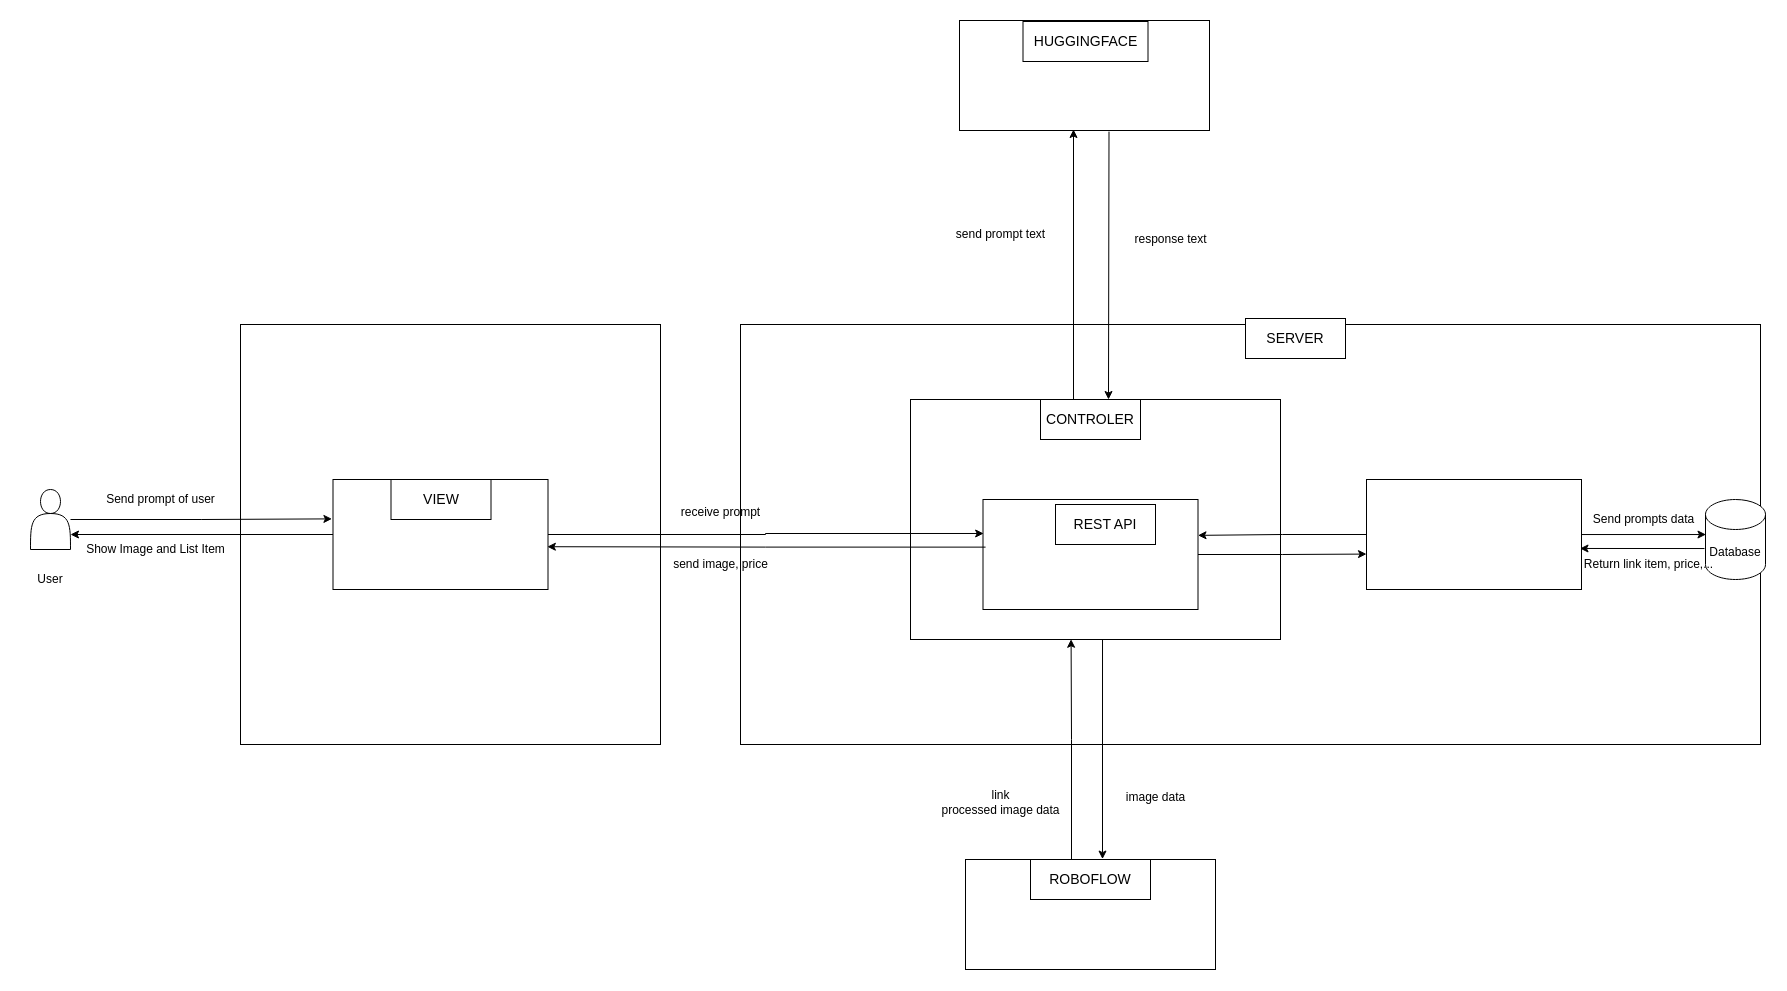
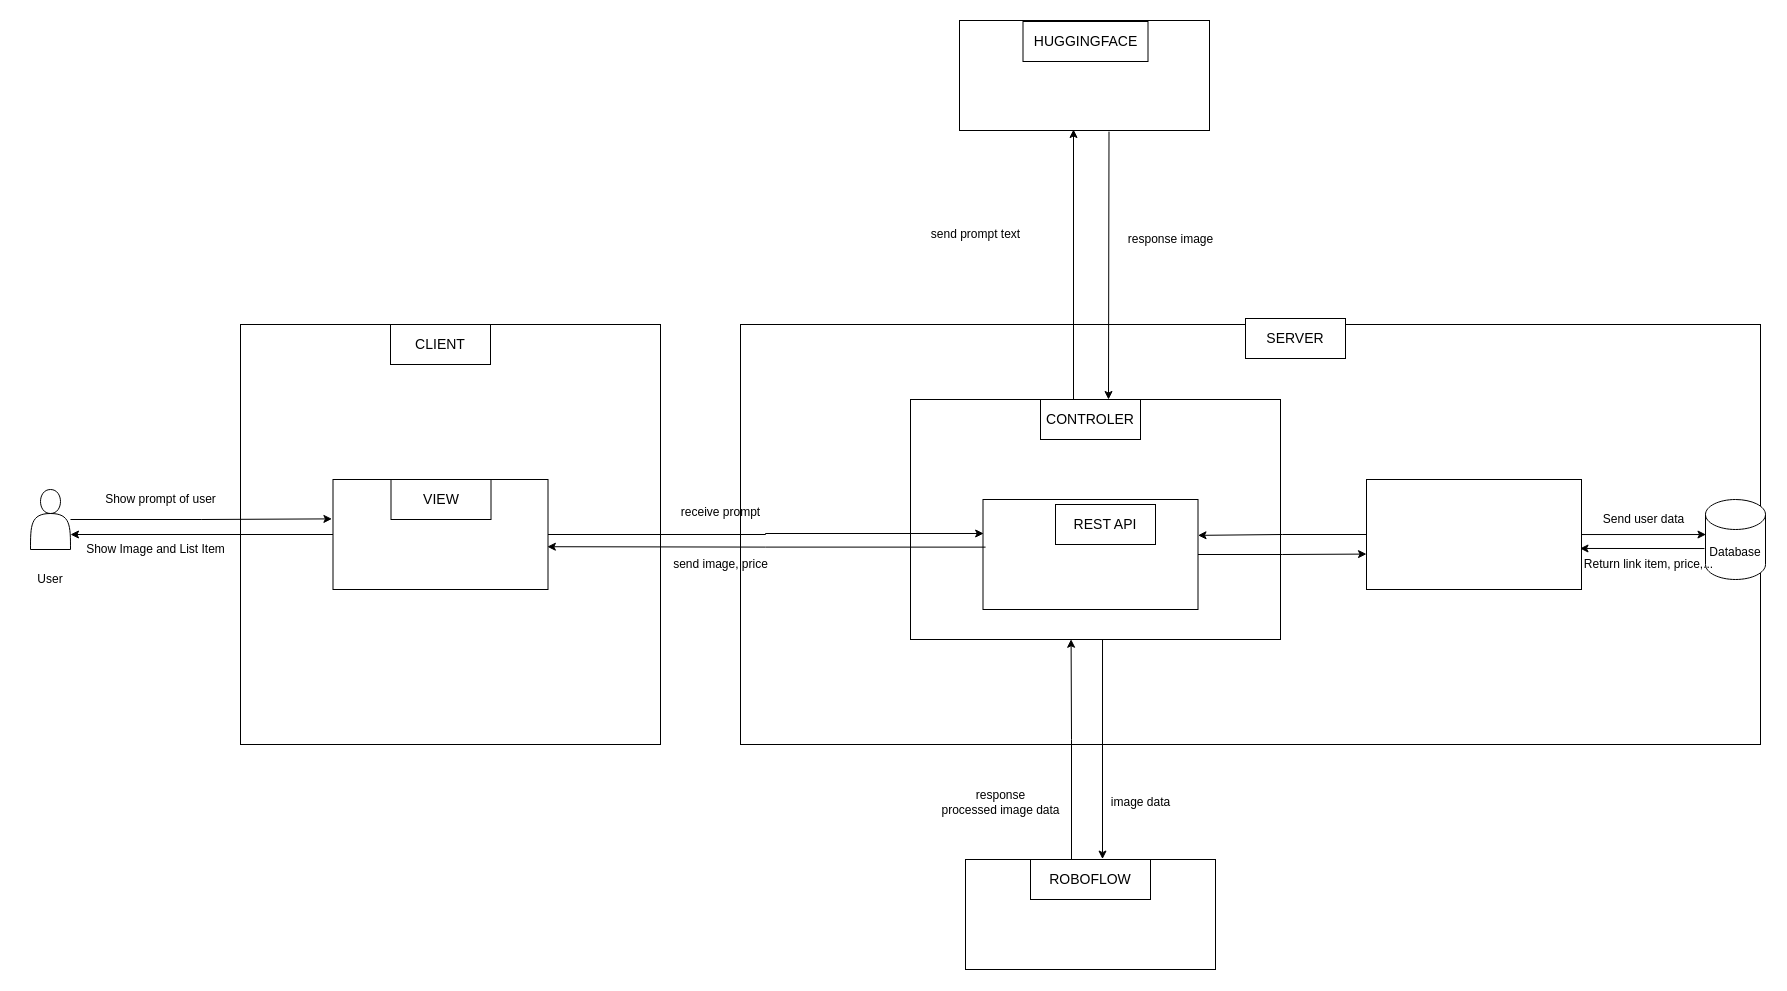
(1001, 235) -> (976, 235)
(1171, 240) -> (1171, 240)
none -> (441, 345)
(161, 500) -> (161, 500)
(1644, 520) -> (1644, 520)
(1156, 798) -> (1141, 803)
(1001, 803) -> (1001, 803)
